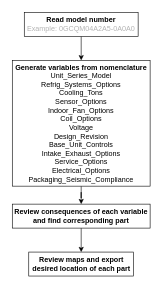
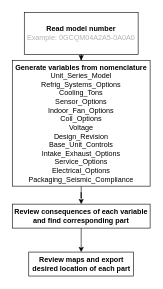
(81, 24) -> (81, 33)
